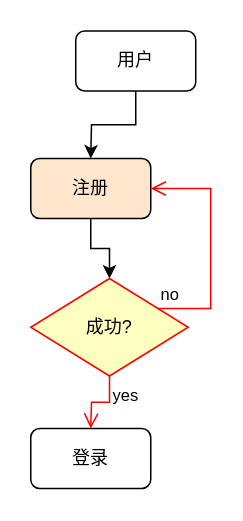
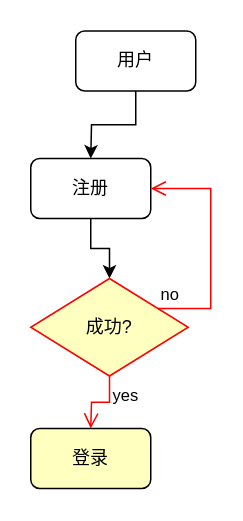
(91, 188) -> (91, 188)
(91, 458) -> (91, 458)
